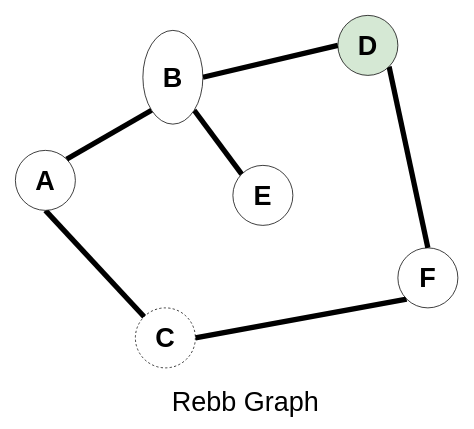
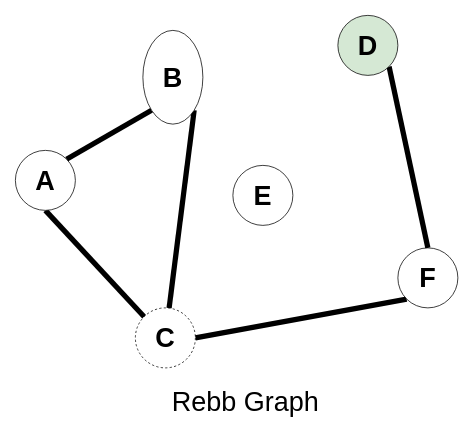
(270, 61) -> none
(218, 142) -> (182, 209)
